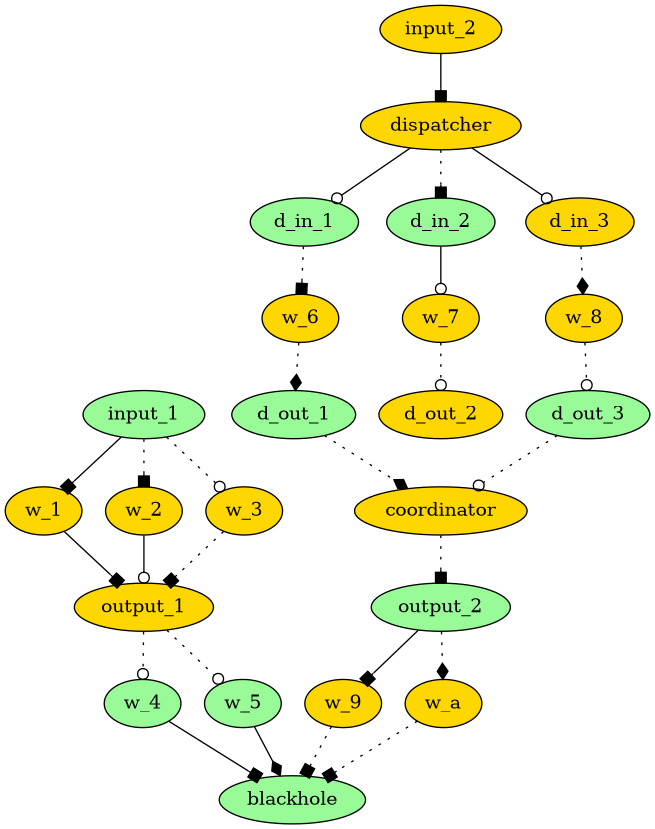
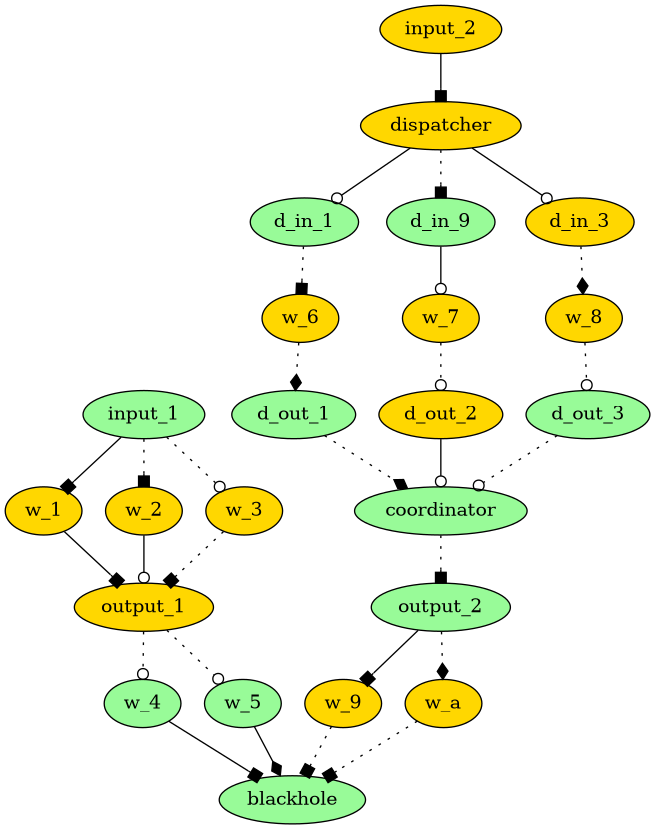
(441, 222) -> (441, 222)
none -> (441, 458)
(441, 511) -> (441, 511)
